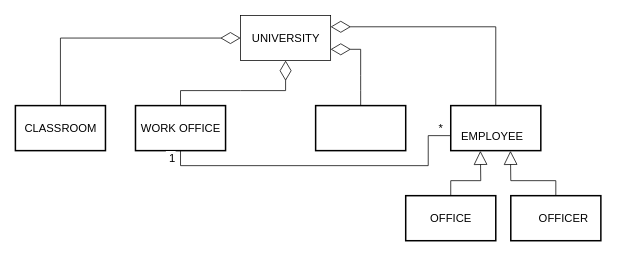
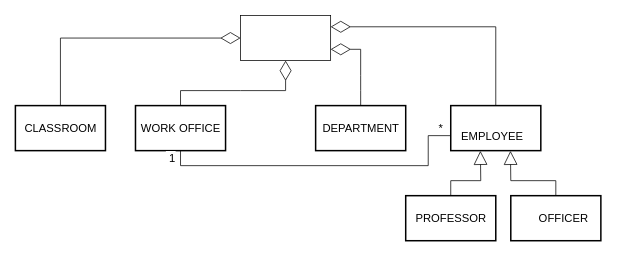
(285, 38) -> none
none -> (360, 128)
(451, 218) -> (451, 218)
